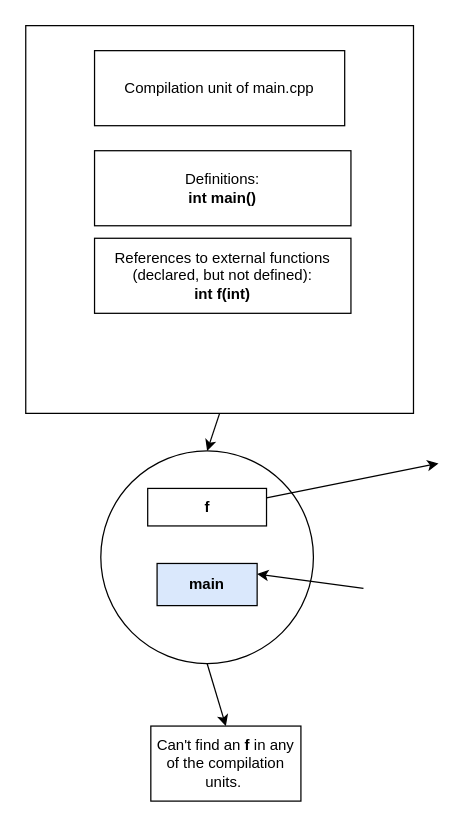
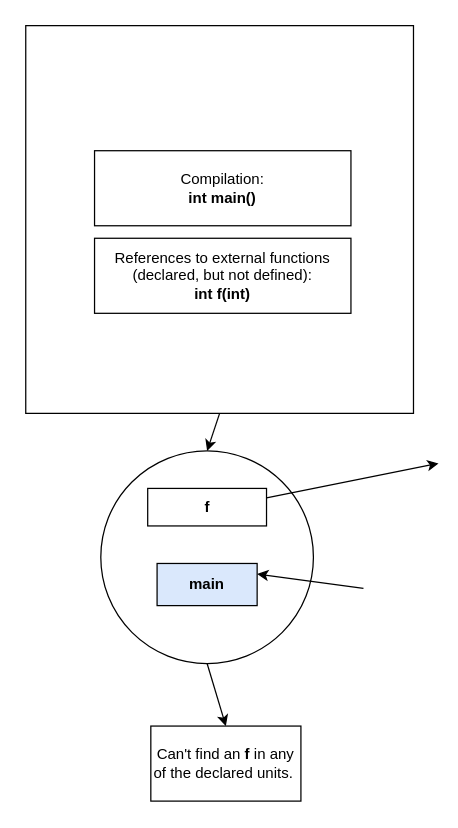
(219, 88) -> none
(223, 188) -> (223, 188)
(226, 763) -> (226, 763)
